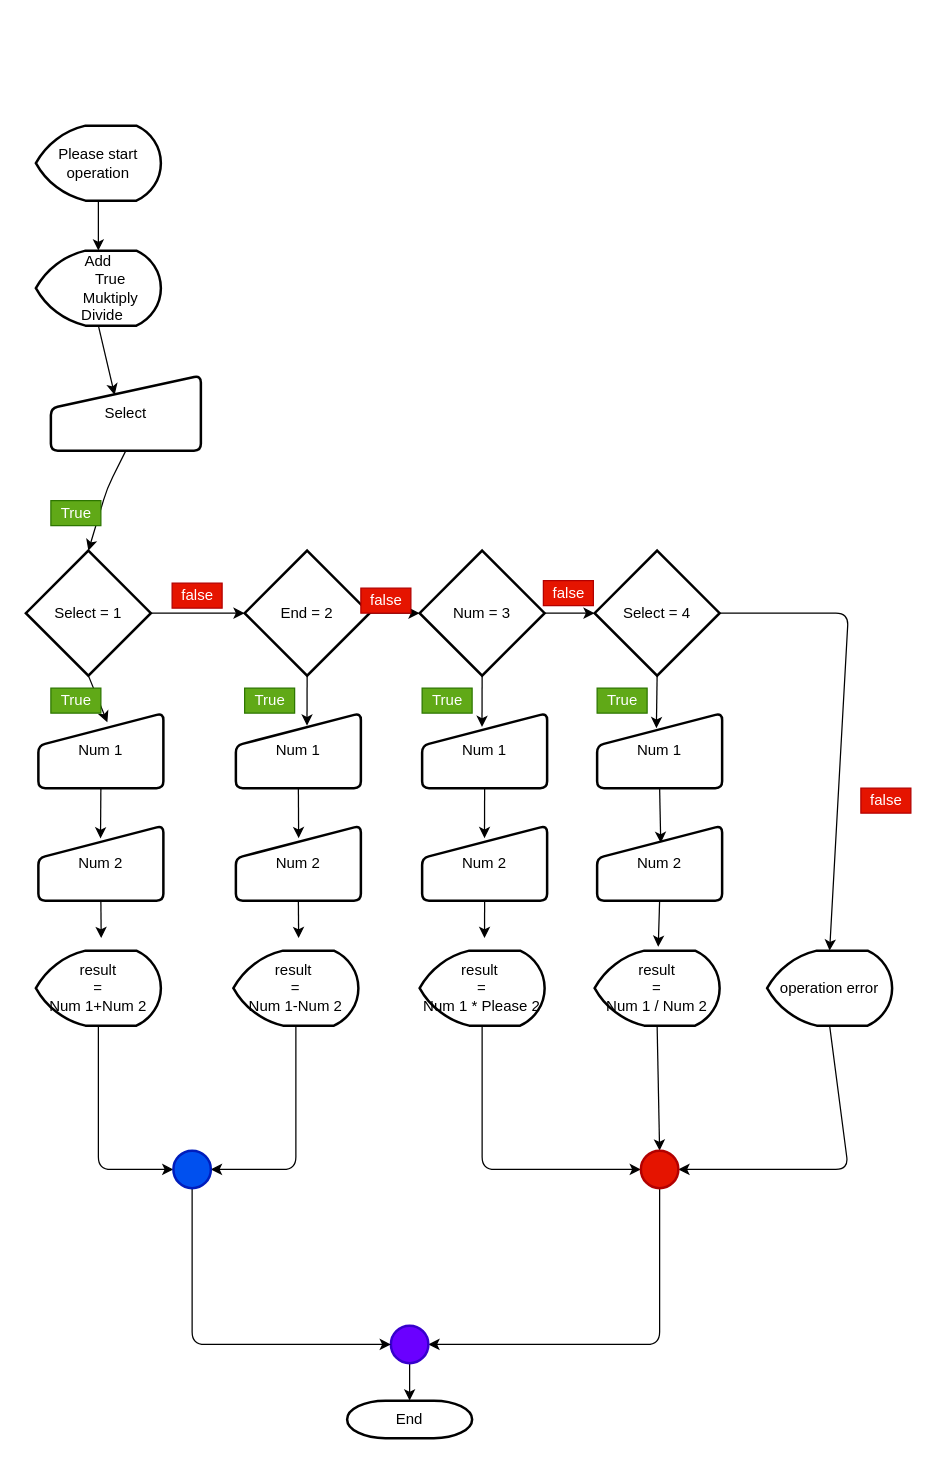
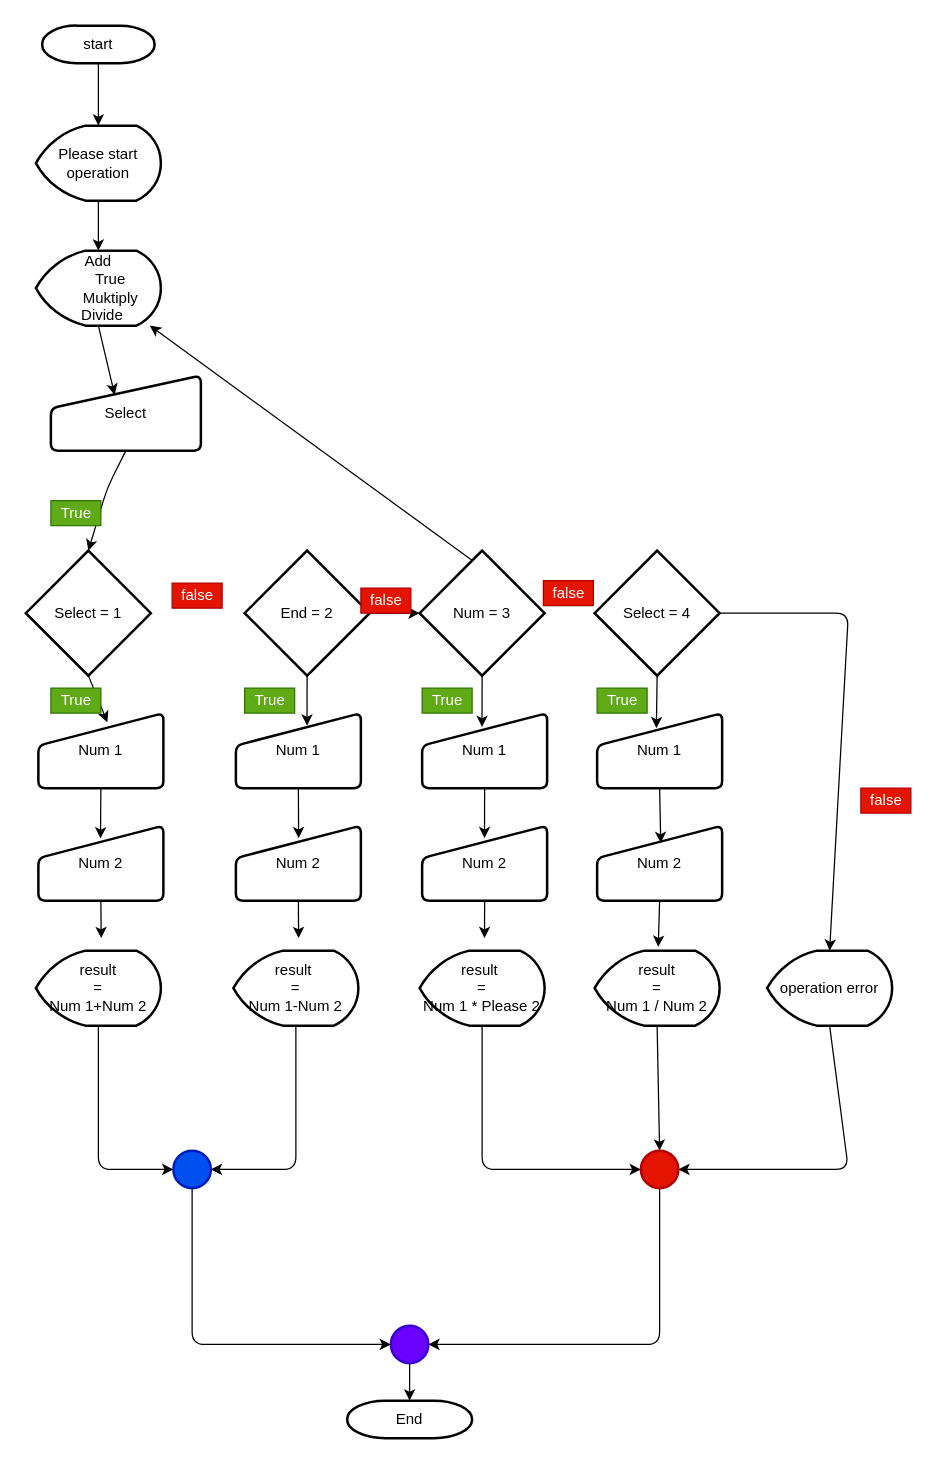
none -> (98, 44)
none -> (98, 90)
(193, 613) -> none
(565, 613) -> (315, 446)
